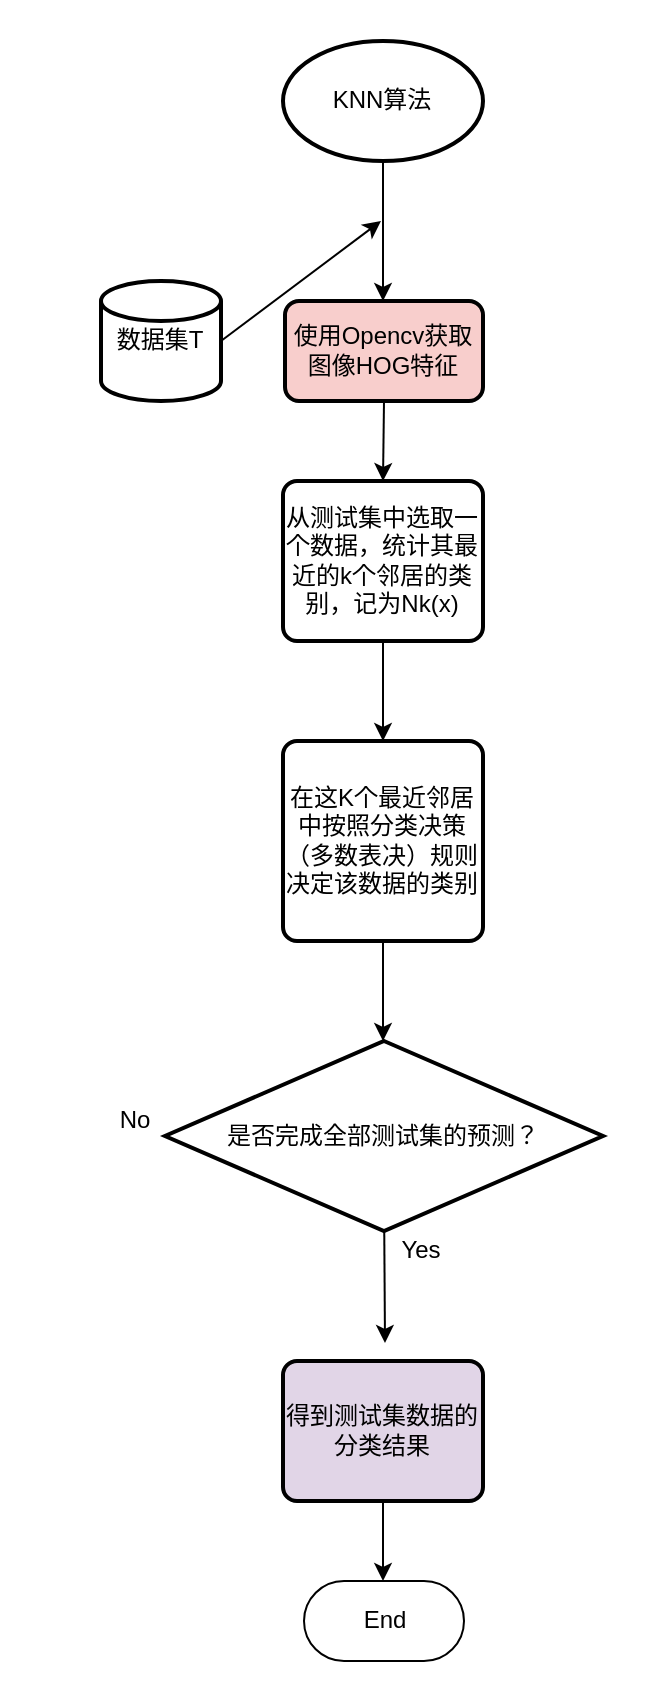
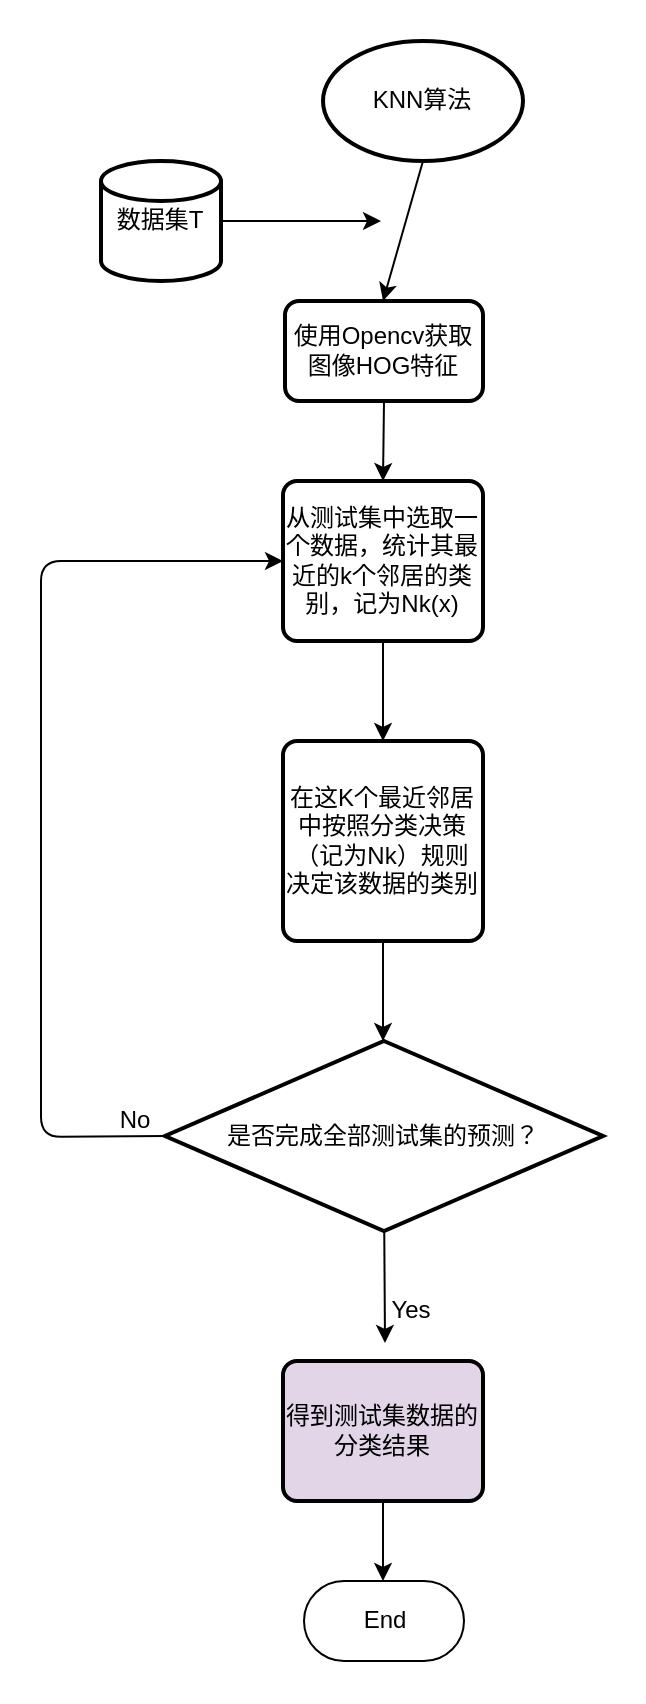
(383, 101) -> (423, 101)
(161, 341) -> (161, 221)
(384, 351) -> (384, 351)
none -> (41, 795)
(383, 841) -> (383, 841)
(421, 1251) -> (411, 1311)
